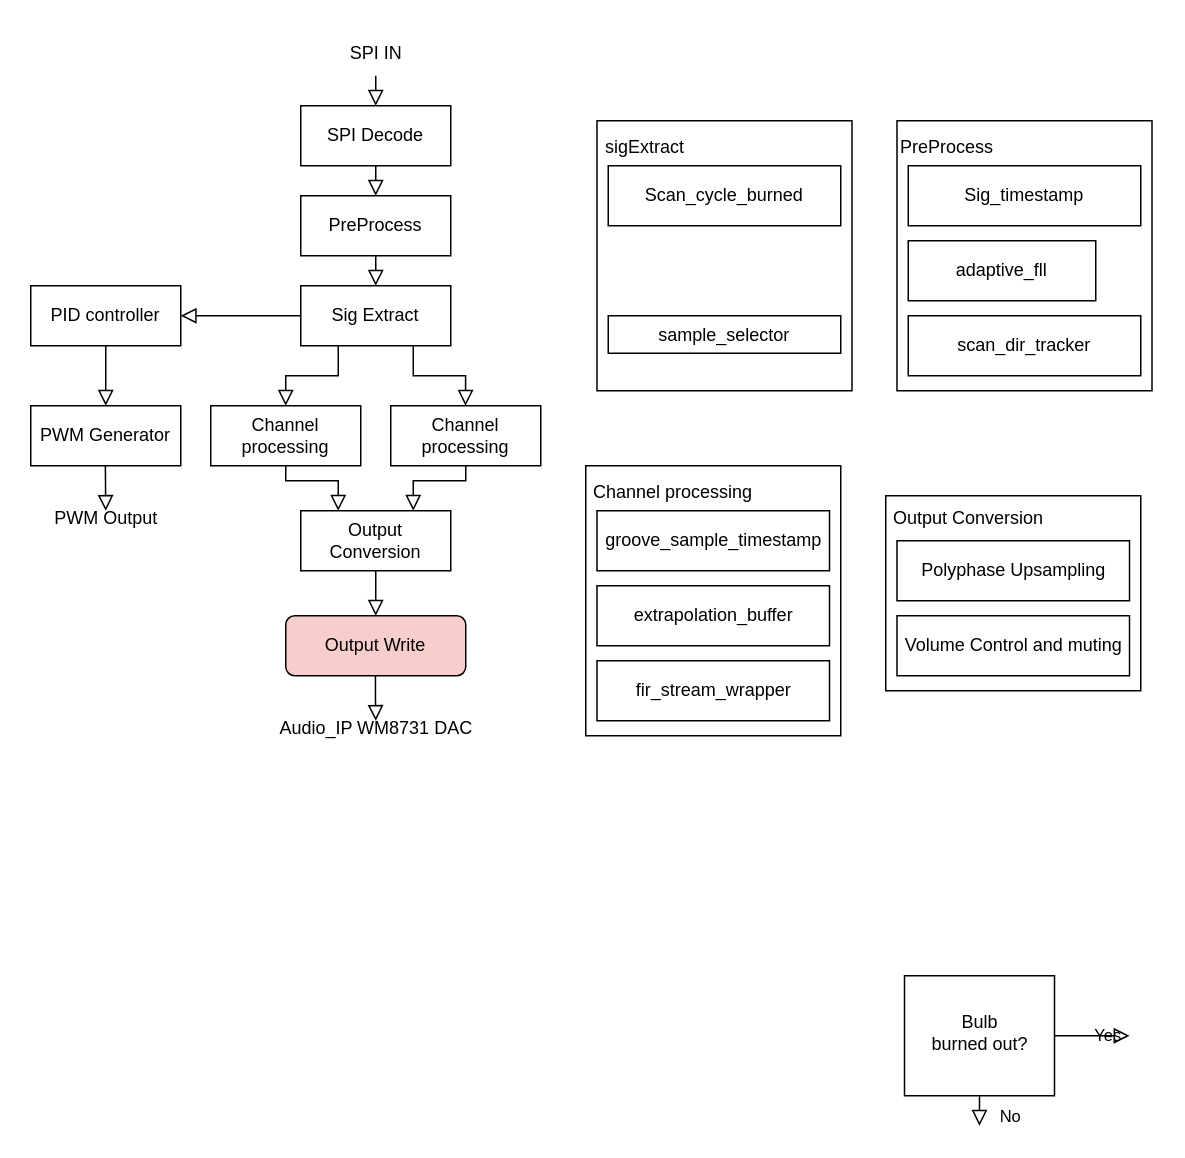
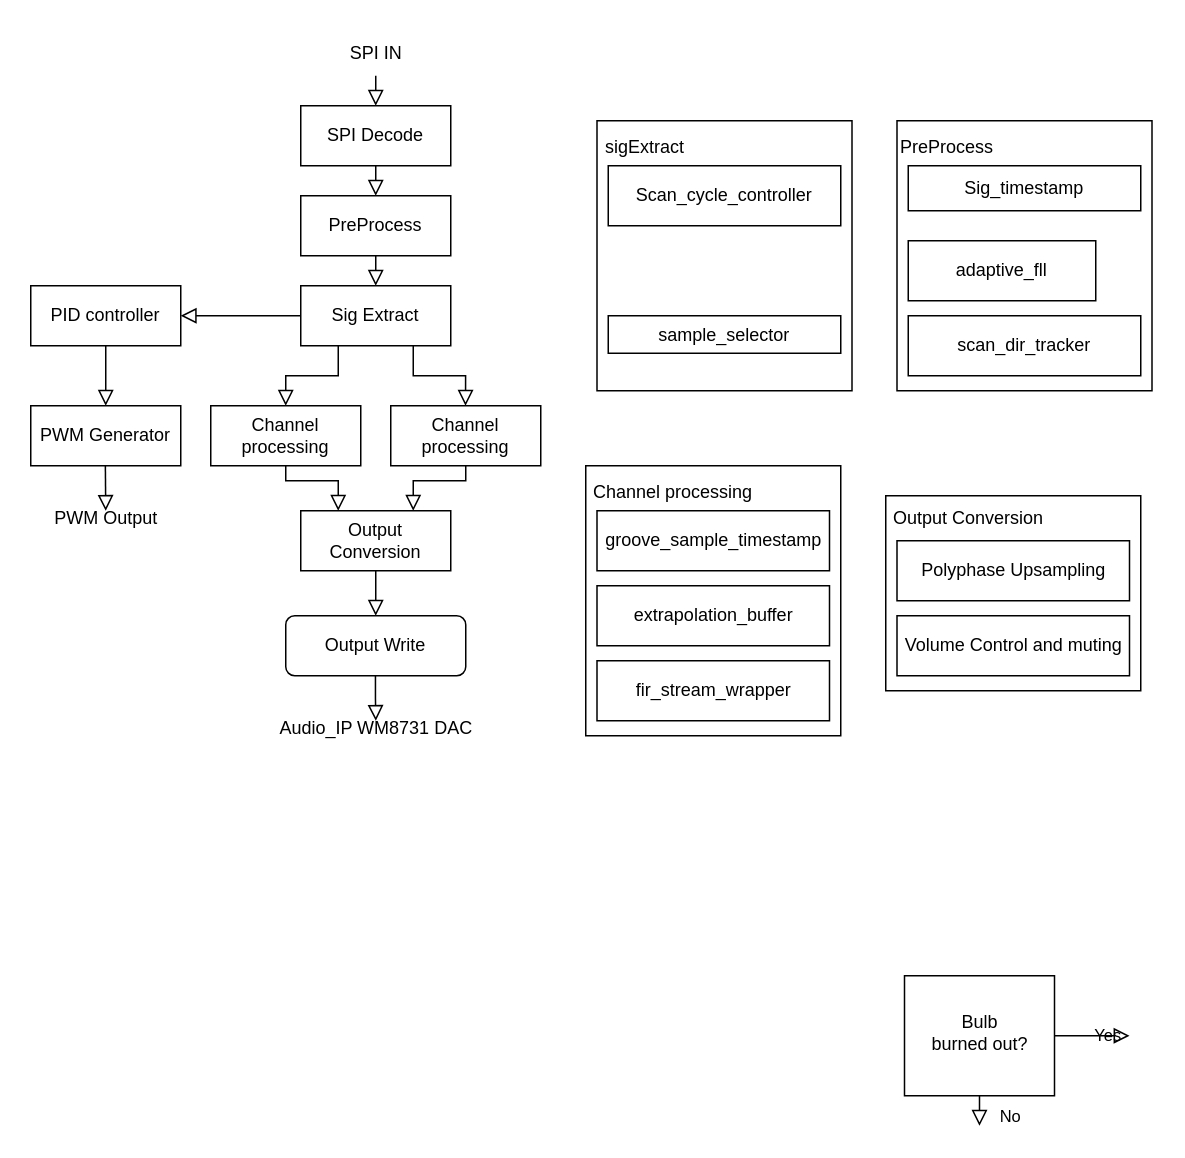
(725, 196) -> (725, 196)
(1025, 196) -> (1025, 188)
(376, 646) -> (376, 646)
